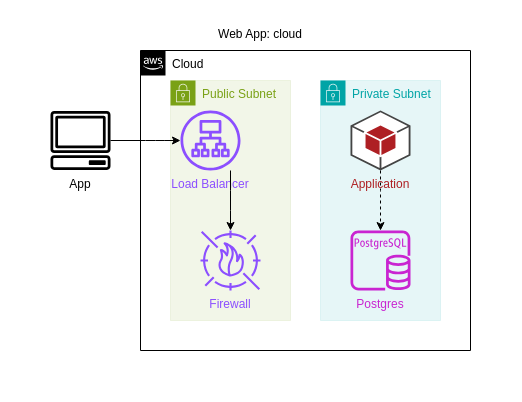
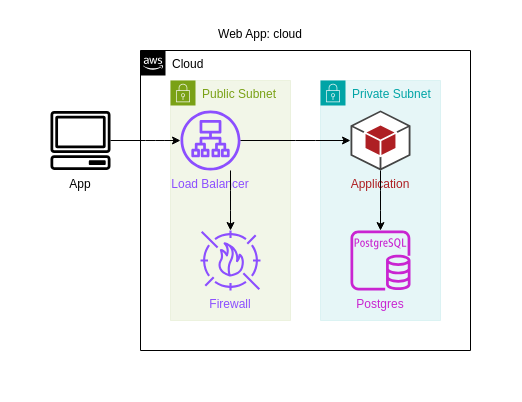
none -> (292, 141)
(381, 198) -> (381, 198)
